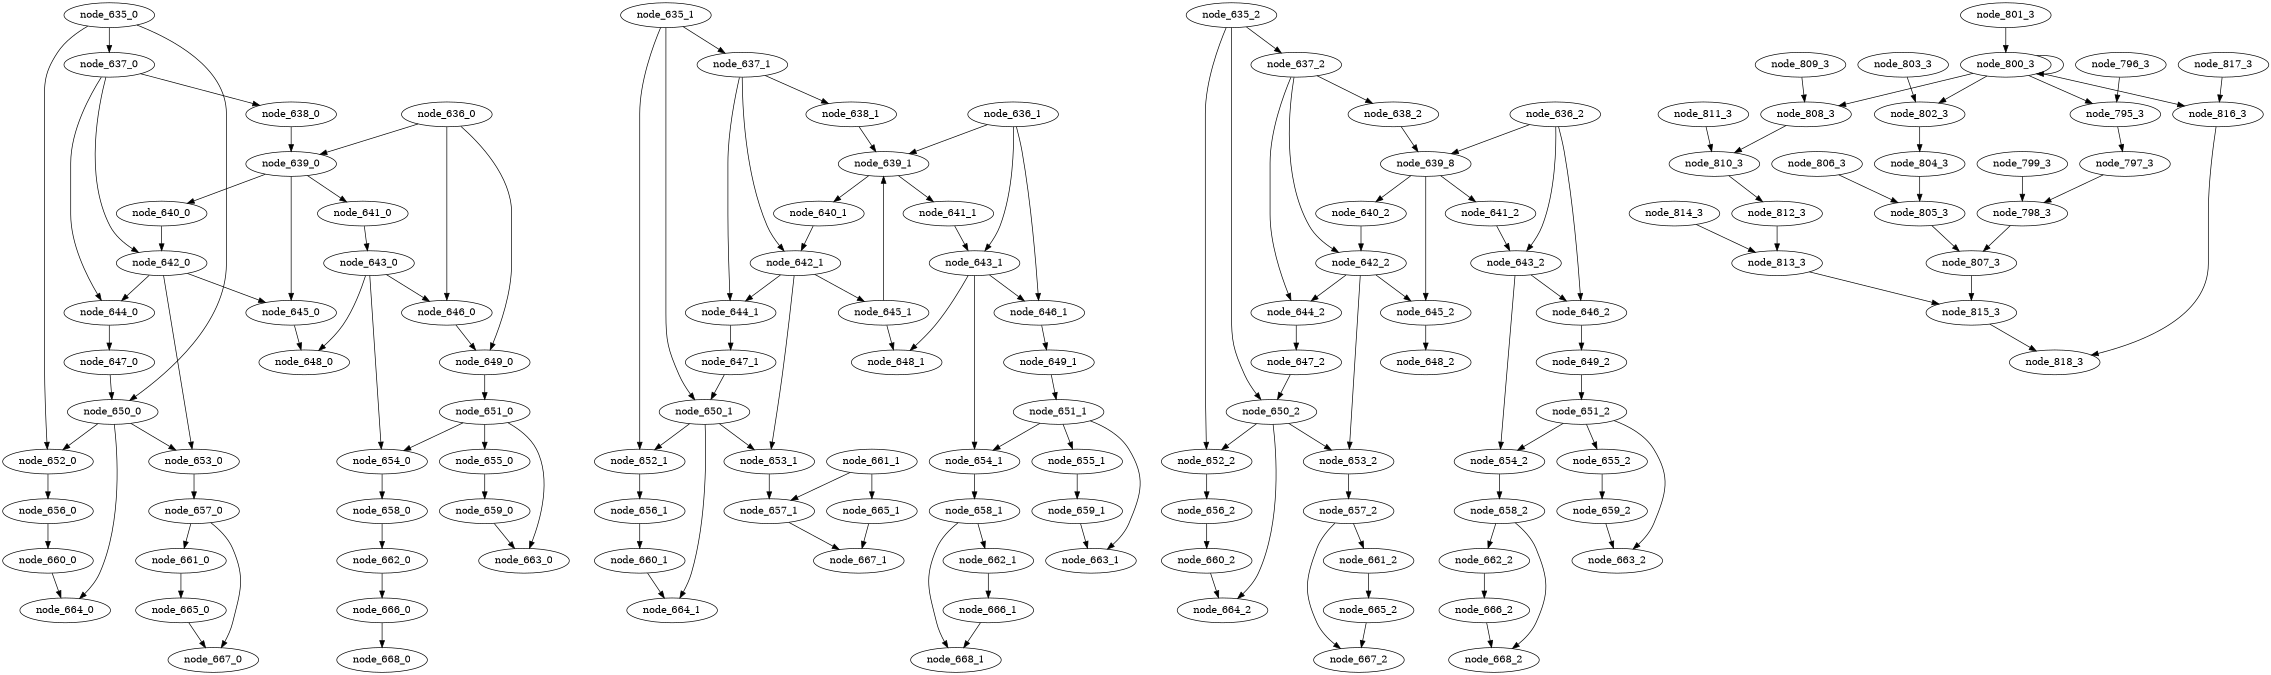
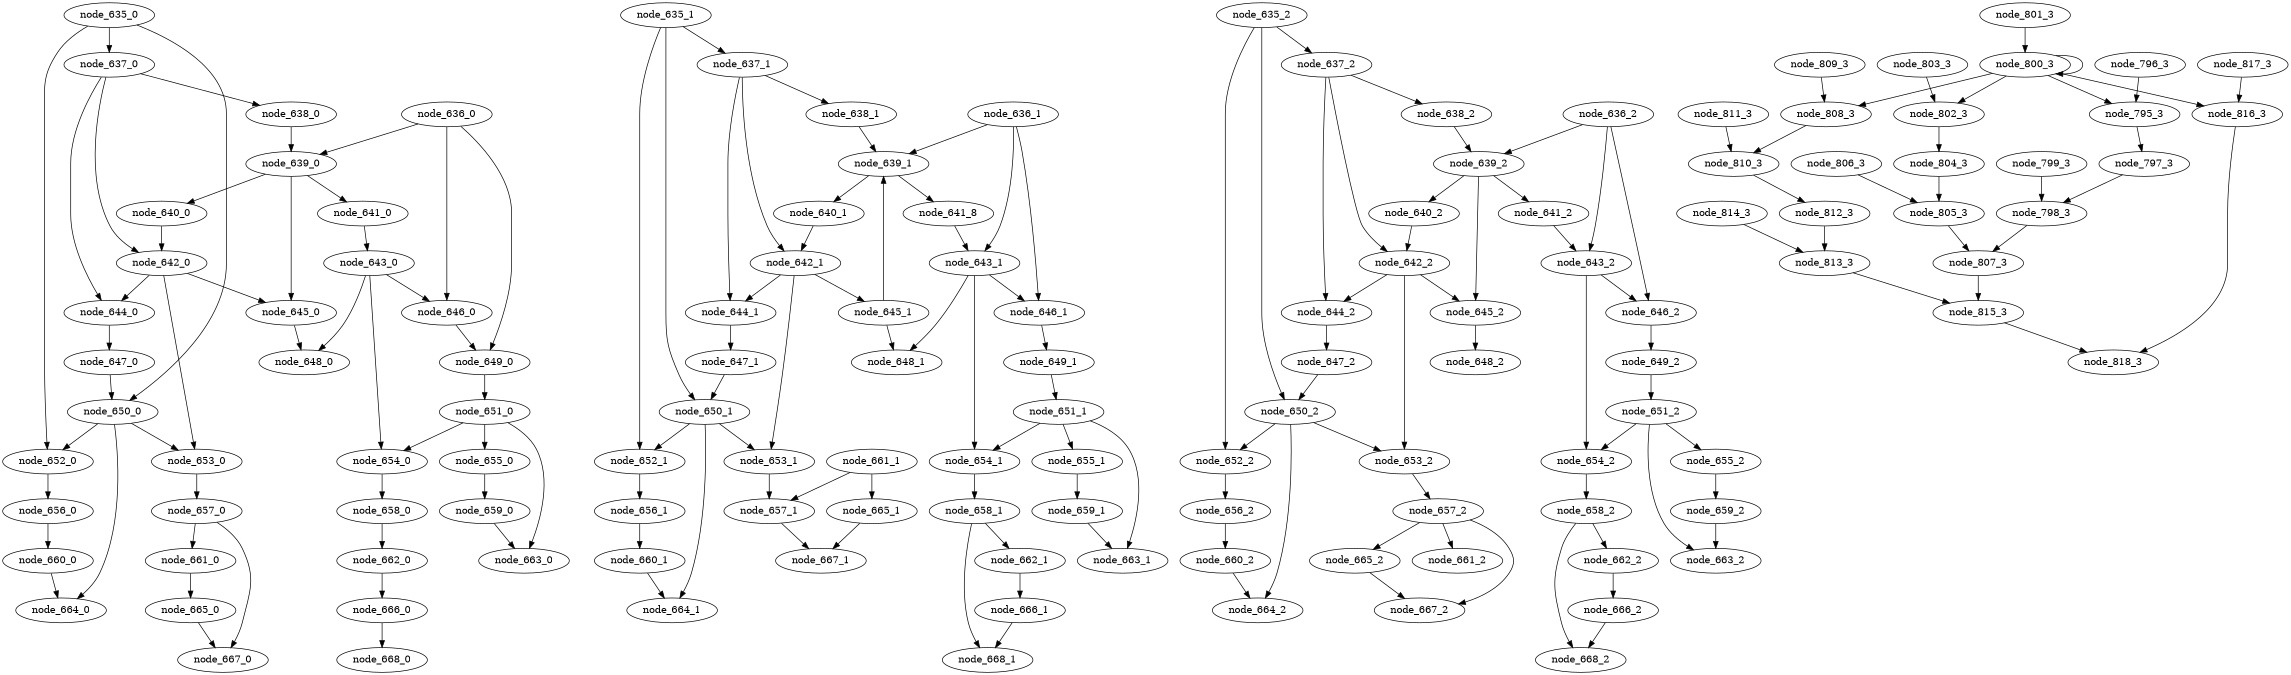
(1426, 164) -> (1479, 164)
(948, 214) -> (948, 214)
(1369, 582) -> (1400, 534)
